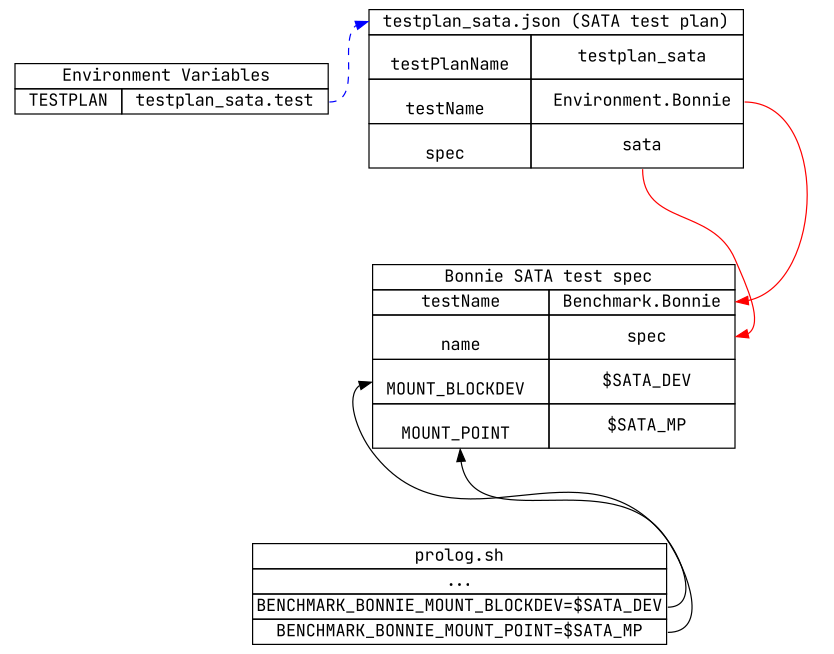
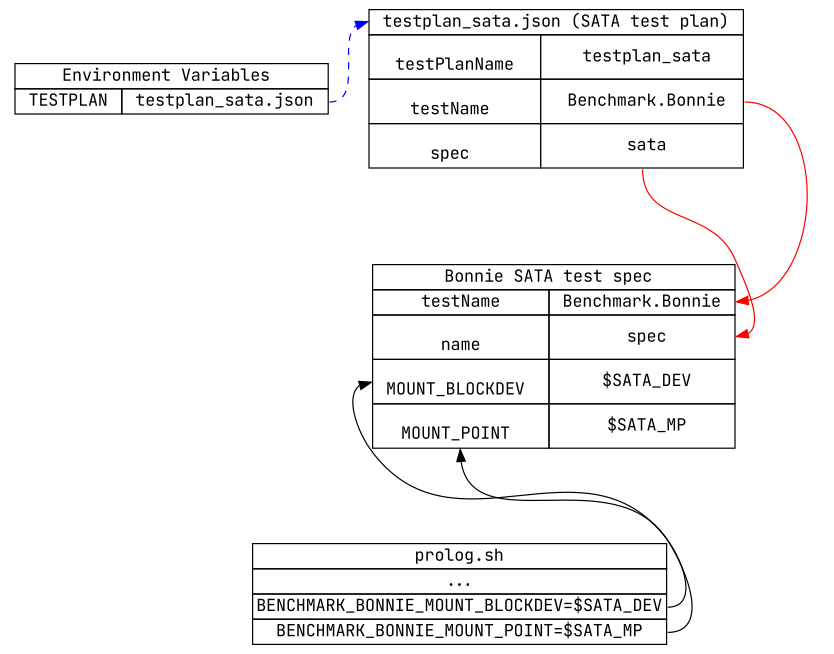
(225, 101) -> (225, 101)
(637, 101) -> (642, 101)
